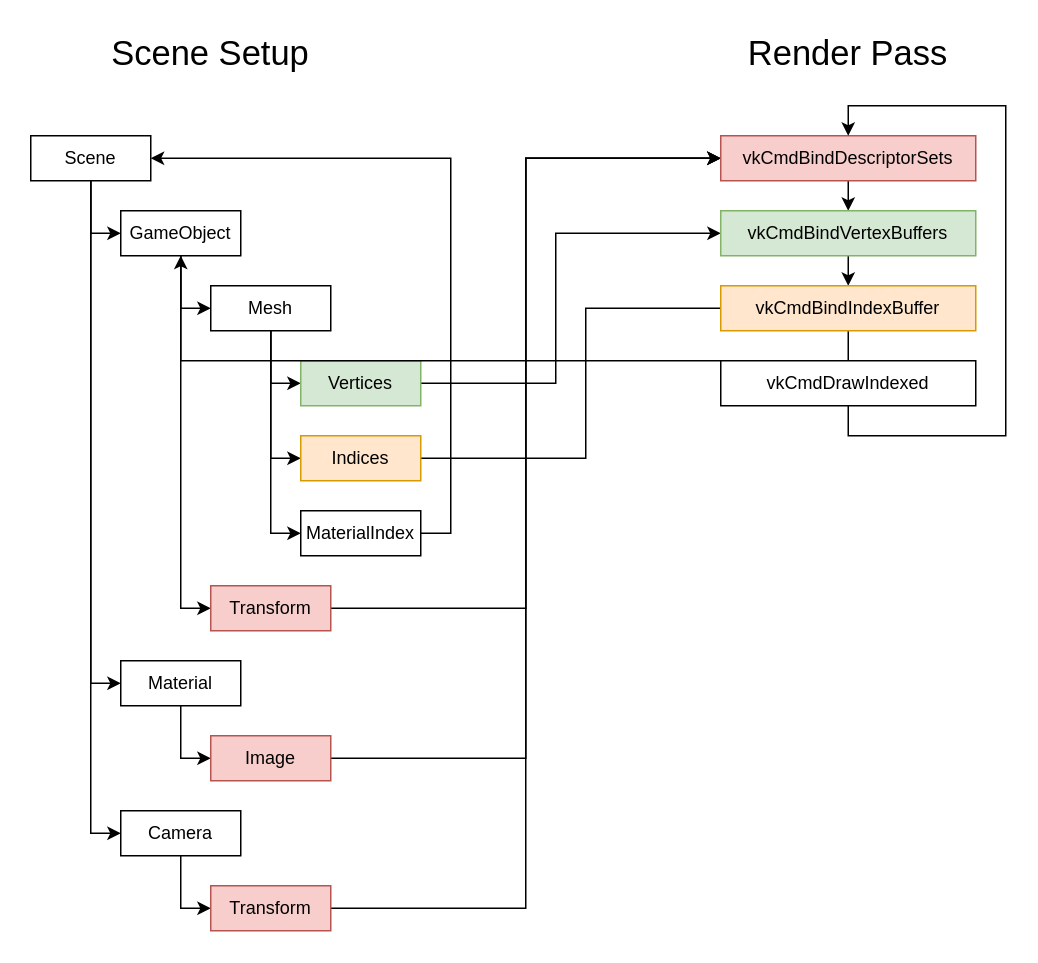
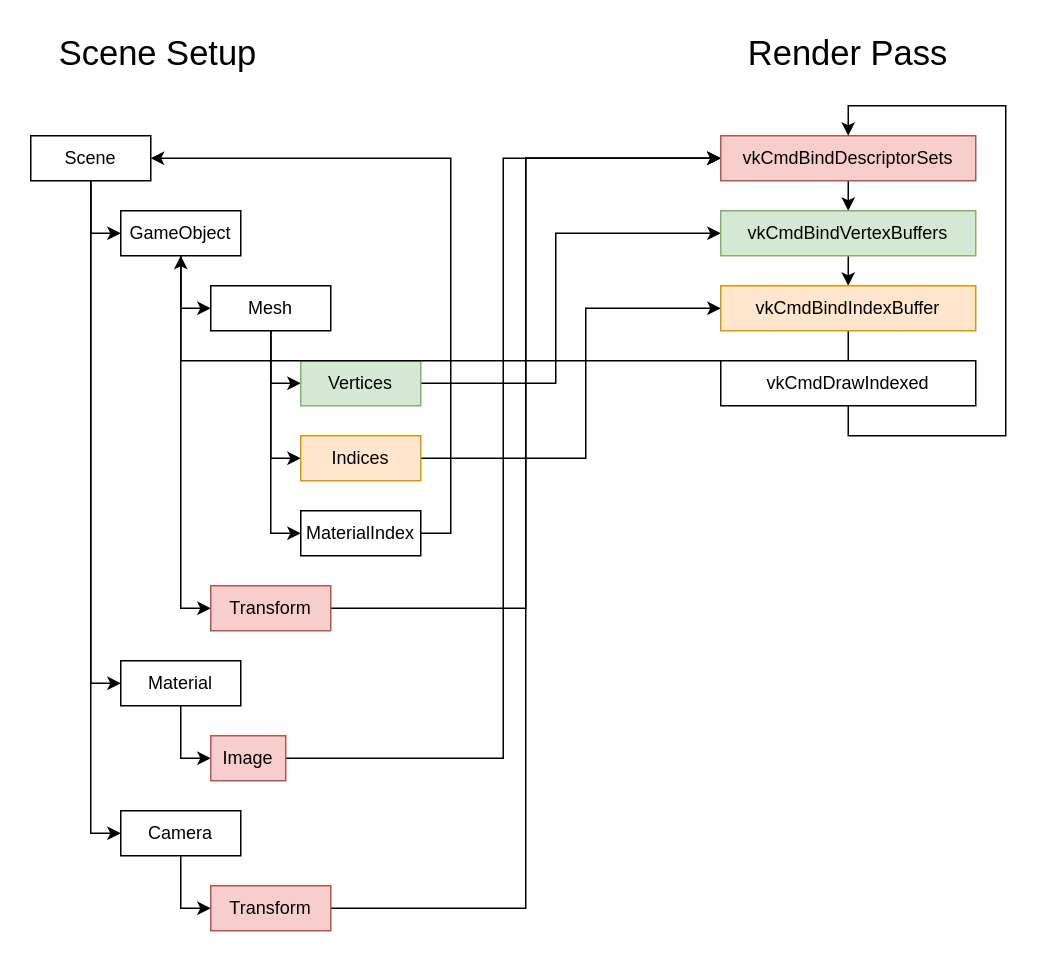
(211, 53) -> (158, 53)
(713, 308) -> (709, 308)
(271, 758) -> (248, 758)
